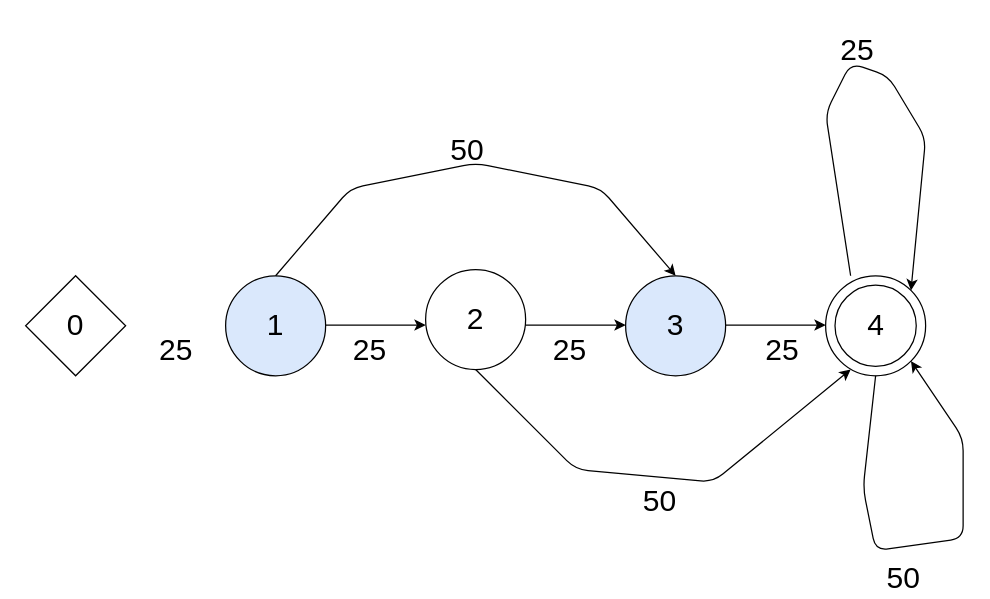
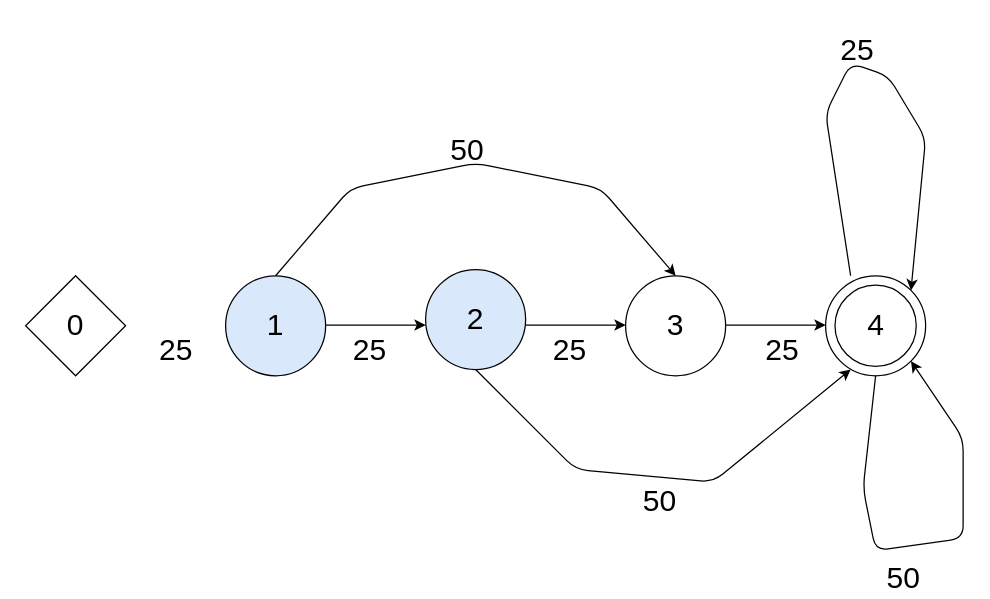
(476, 319) -> (476, 319)
(676, 326) -> (676, 326)
